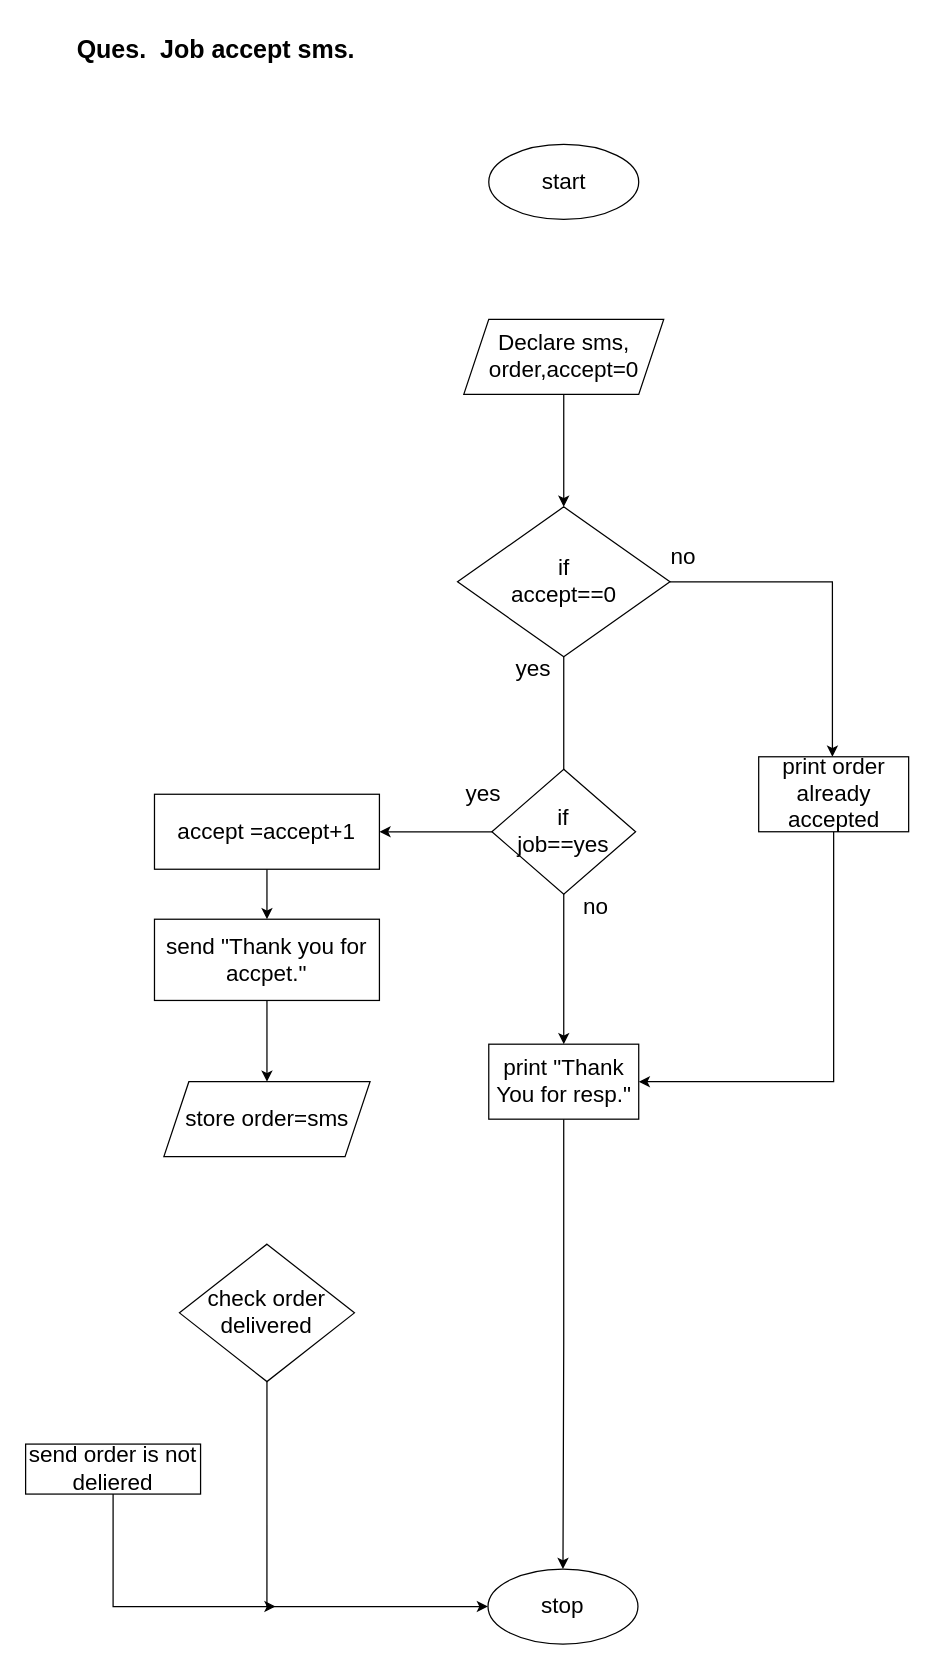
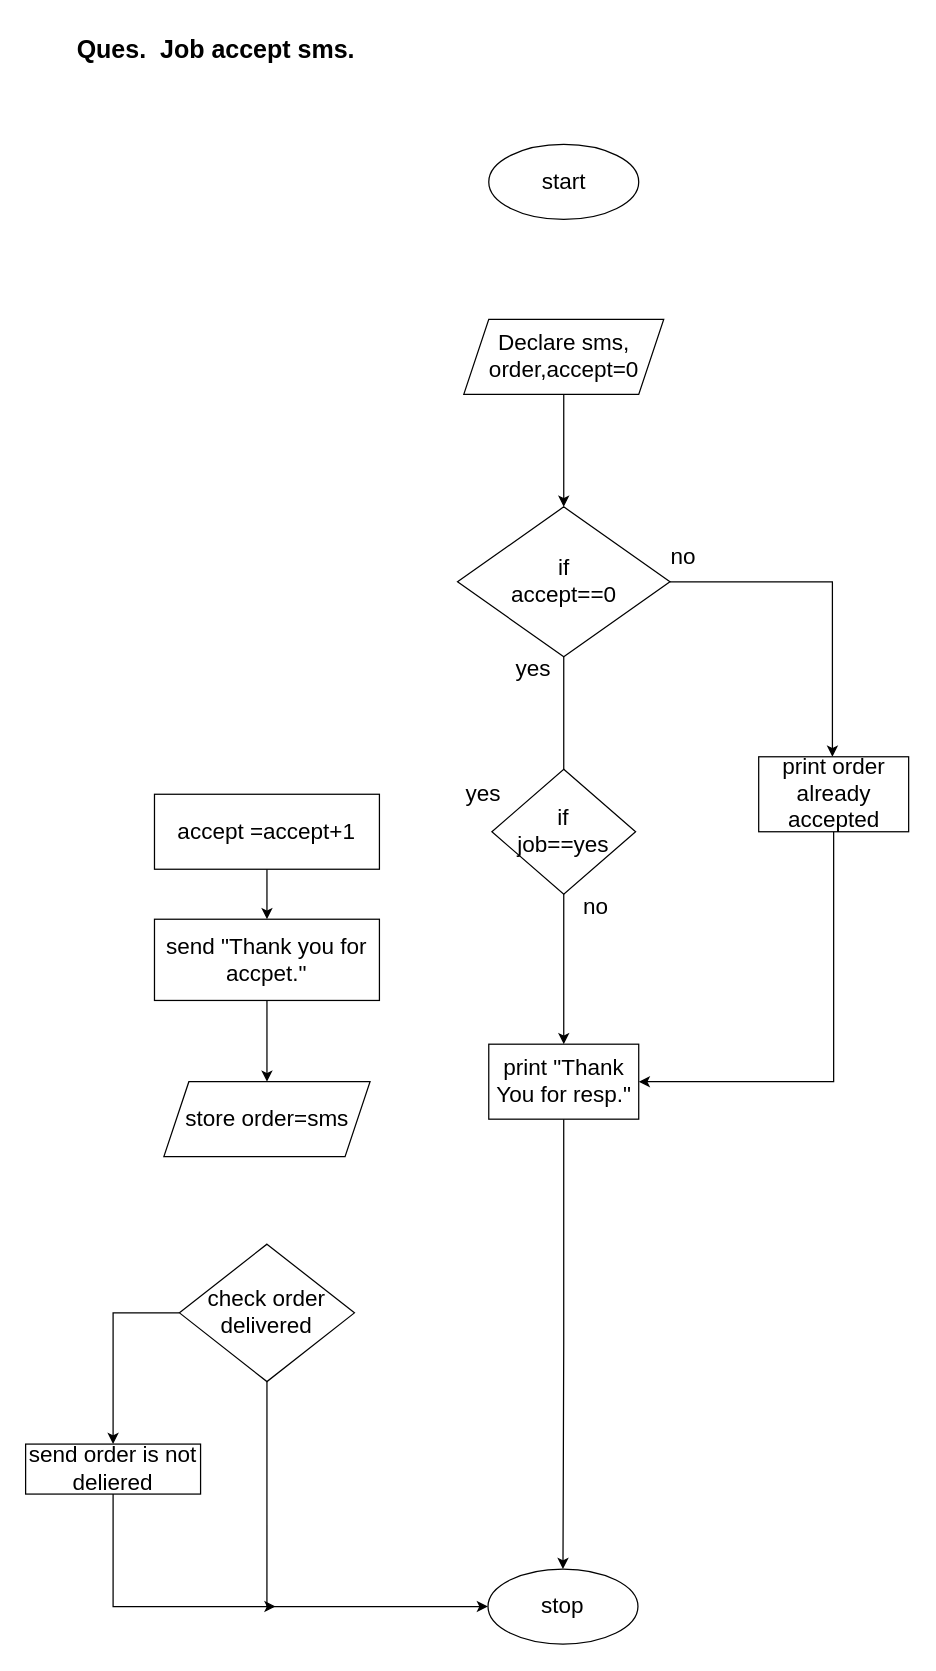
(440, 832) -> none
none -> (113, 1341)
